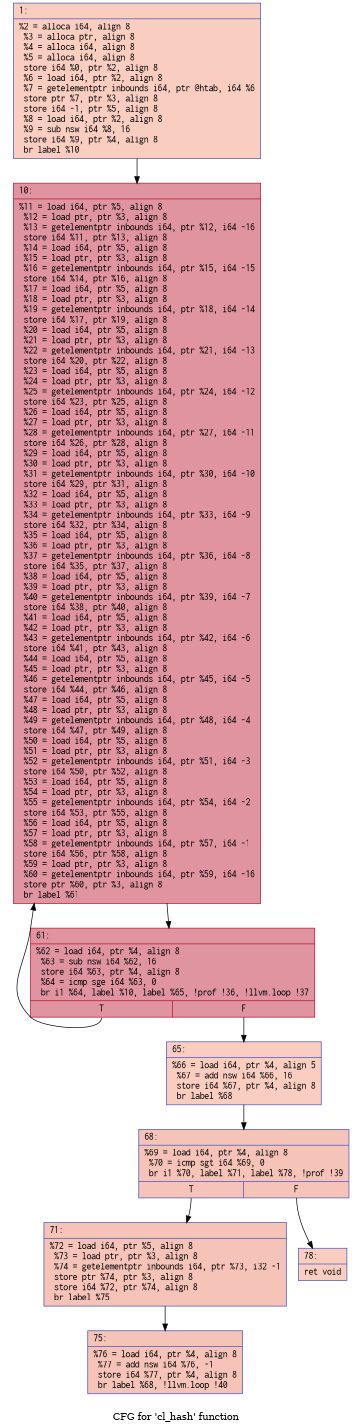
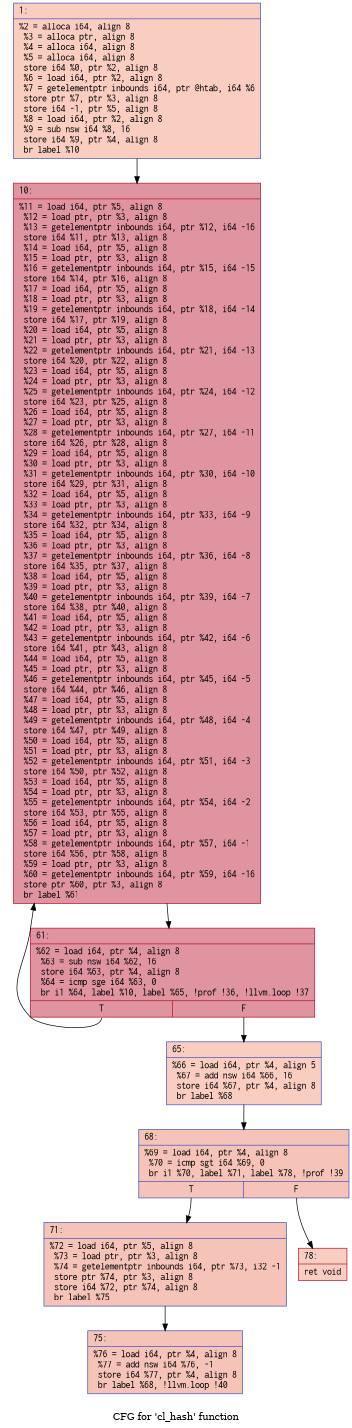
(323, 1264) -> (323, 1264)
